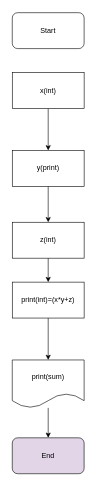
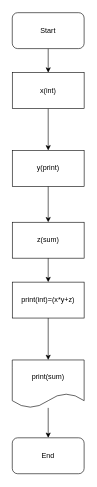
none -> (48, 67)
(48, 240) -> (48, 240)
(48, 456) -> (48, 456)
